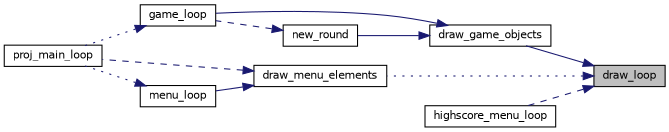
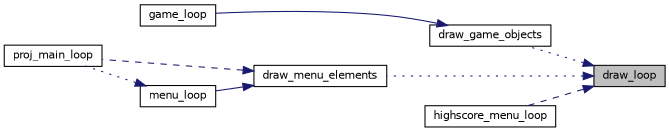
(320, 36) -> none
(110, 37) -> none
(555, 54) -> (555, 54)
